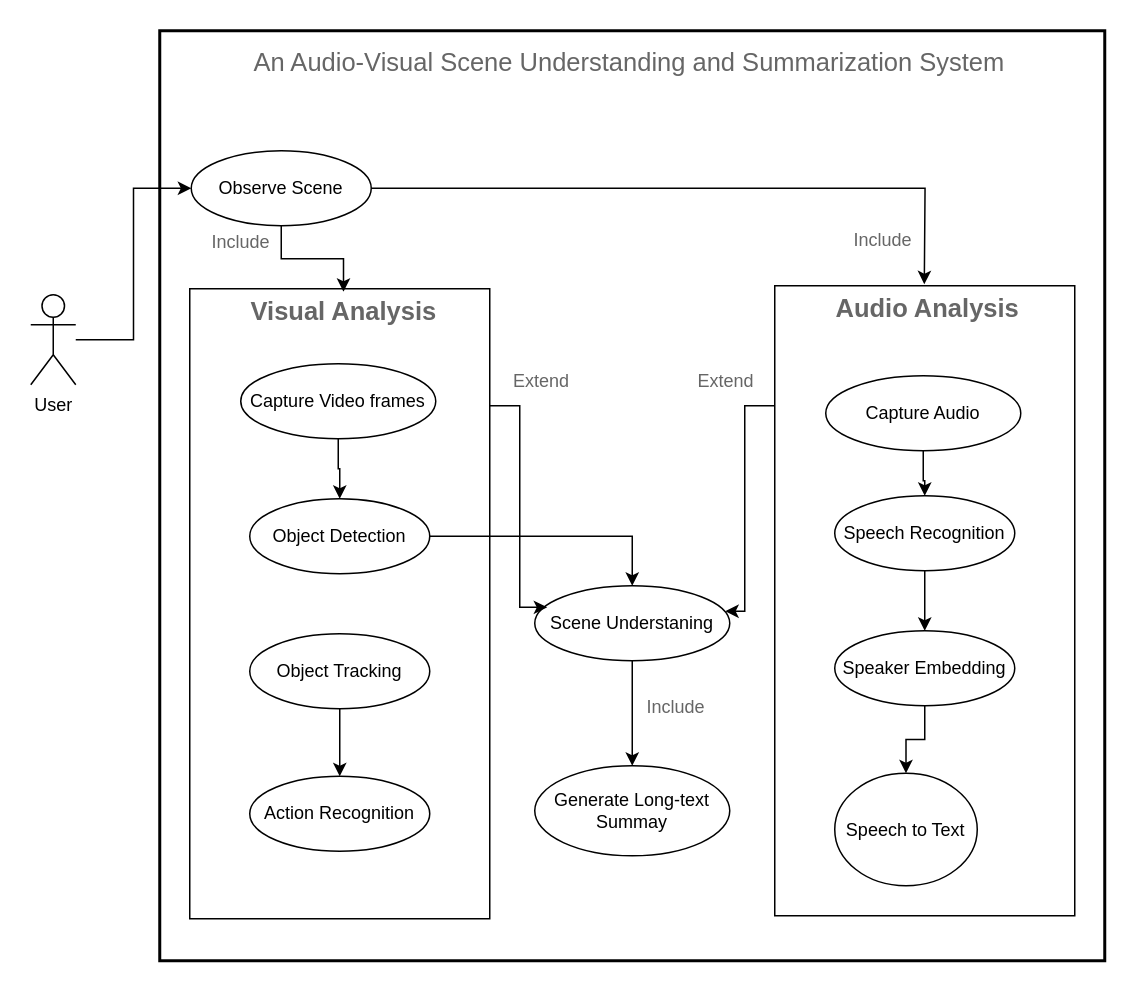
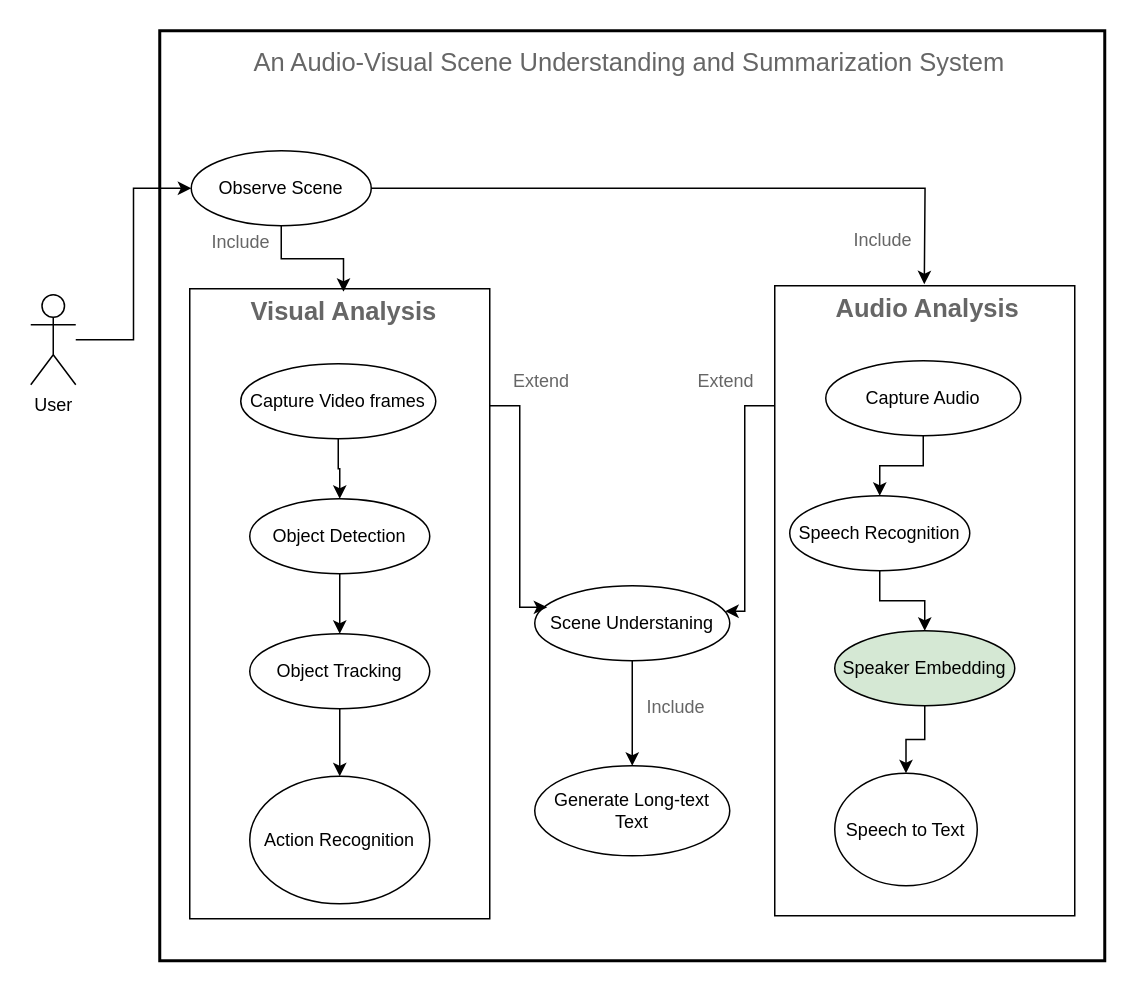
(923, 413) -> (923, 398)
(925, 533) -> (880, 533)
(550, 536) -> (340, 599)
(925, 668) -> (925, 668)
(632, 811) -> (632, 811)
(340, 814) -> (340, 840)
